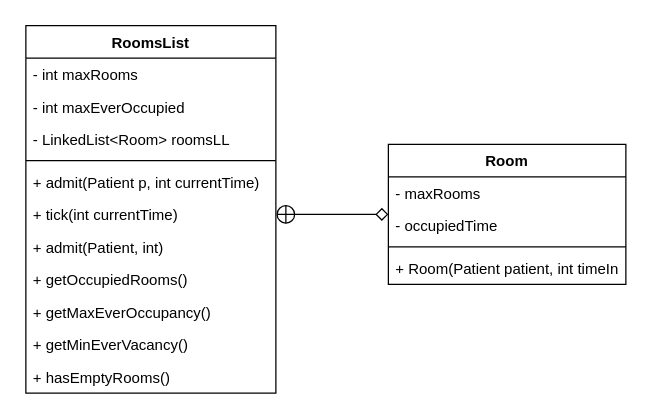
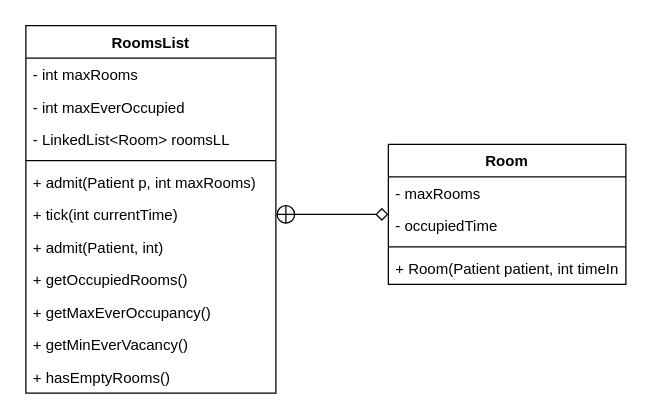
(162, 183) -> (151, 183)
